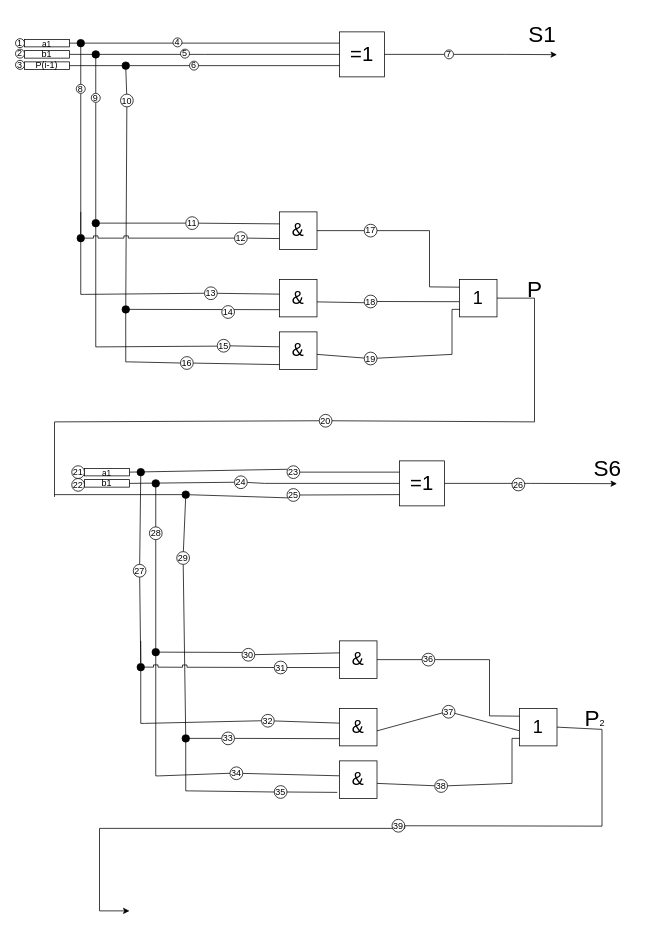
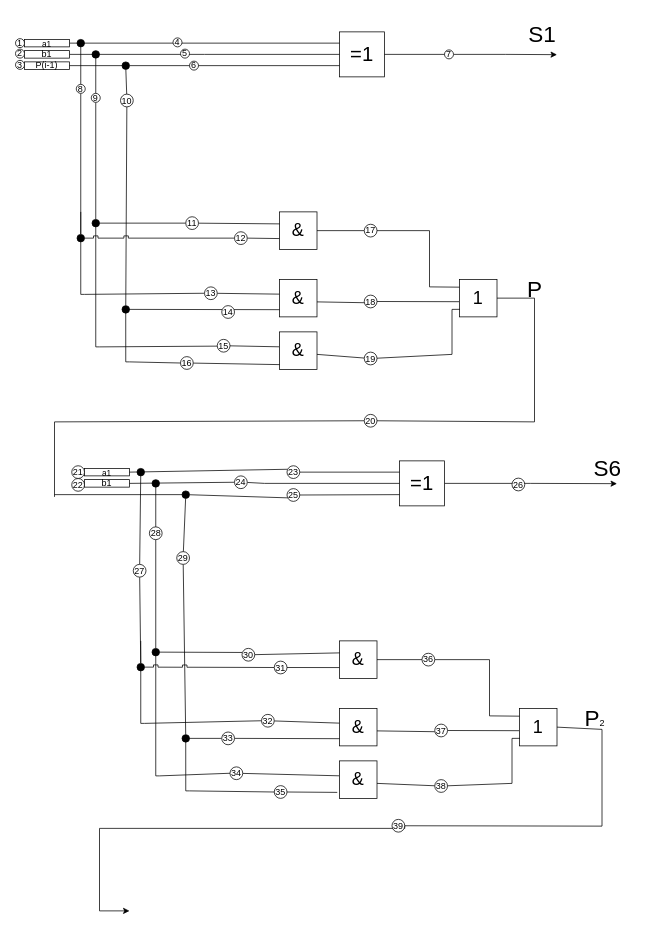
(326, 421) -> (371, 421)
(449, 712) -> (441, 731)
